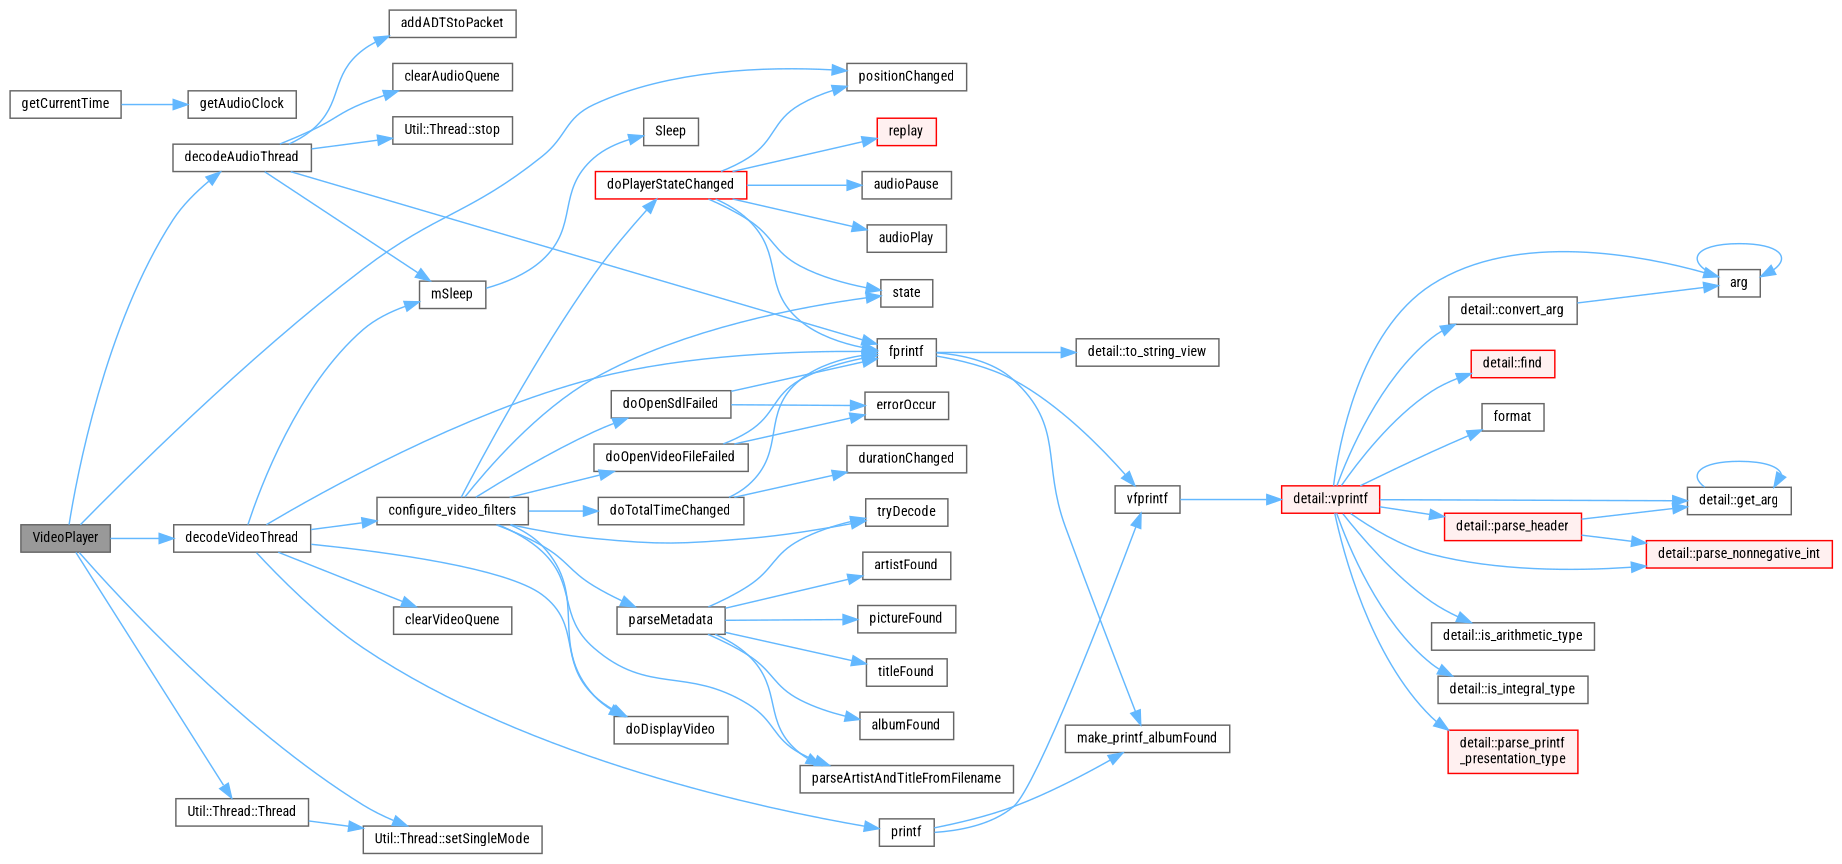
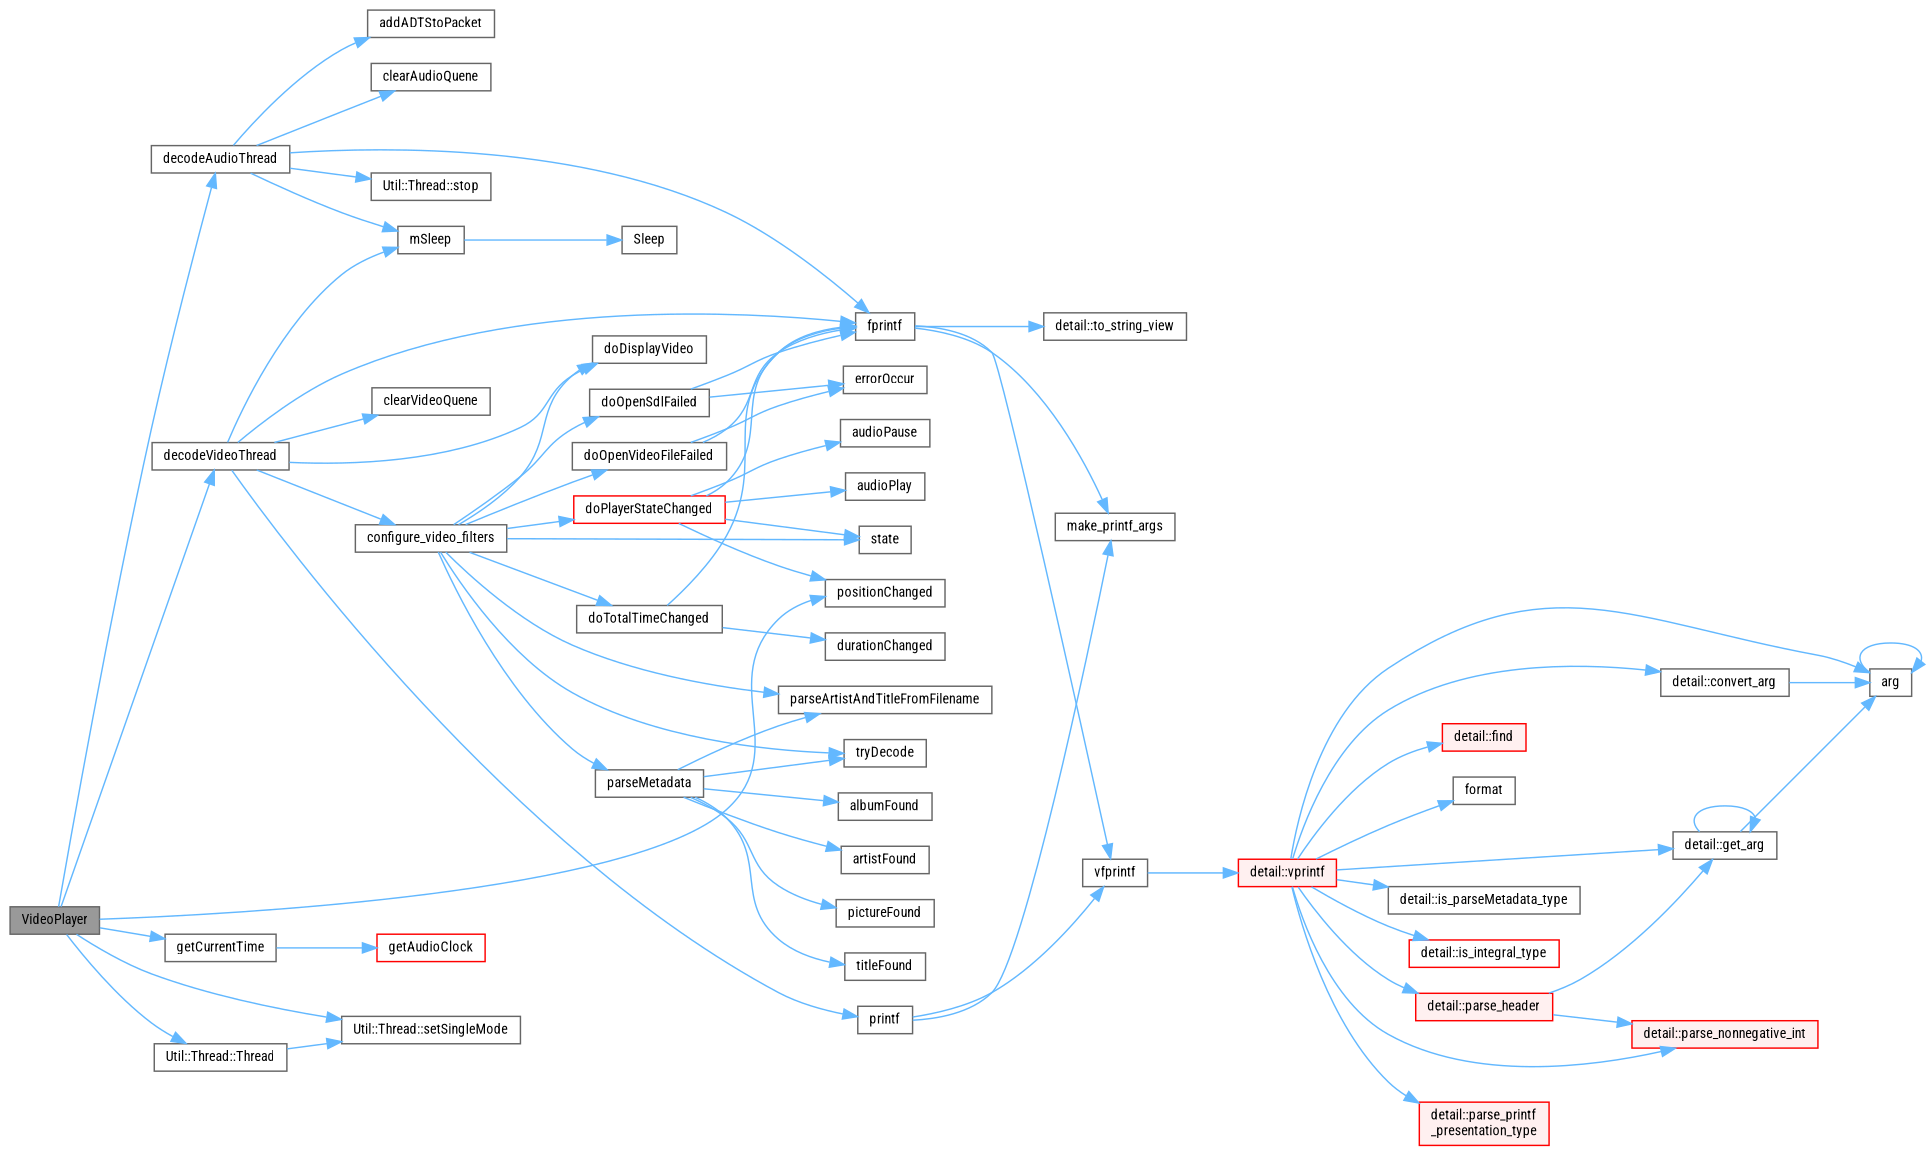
(242, 105) -> (431, 948)
(907, 132) -> none
(1513, 636) -> (1484, 900)
(1513, 690) -> (1484, 954)
(1148, 739) -> (1115, 527)
none -> (1803, 769)
none -> (125, 932)
